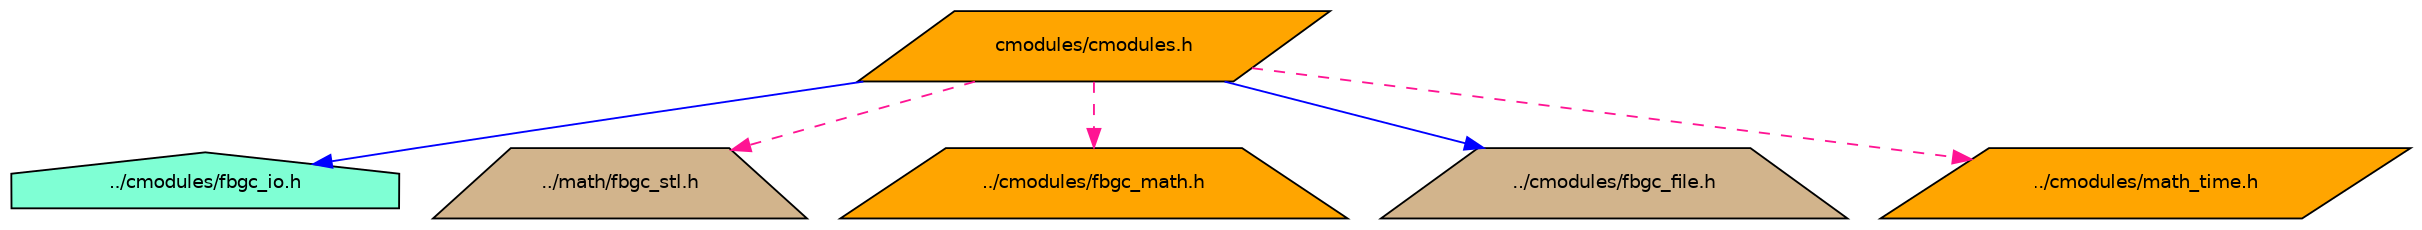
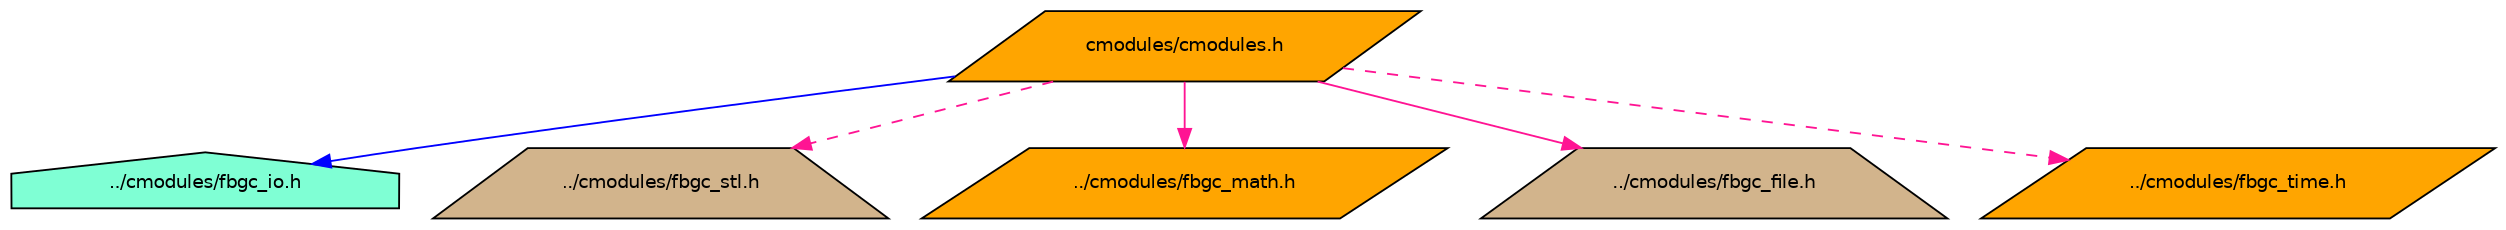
(1094, 105) -> (1185, 105)
(1345, 112) -> (1440, 112)
(620, 183) -> (661, 183)
(1094, 183) -> (1185, 183)
(2146, 183) -> (2238, 183)
